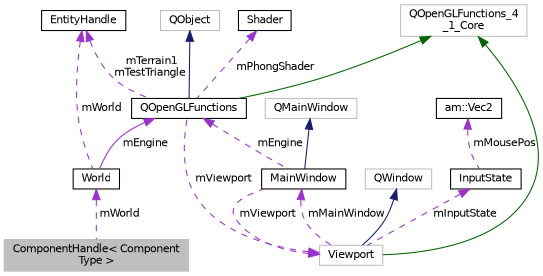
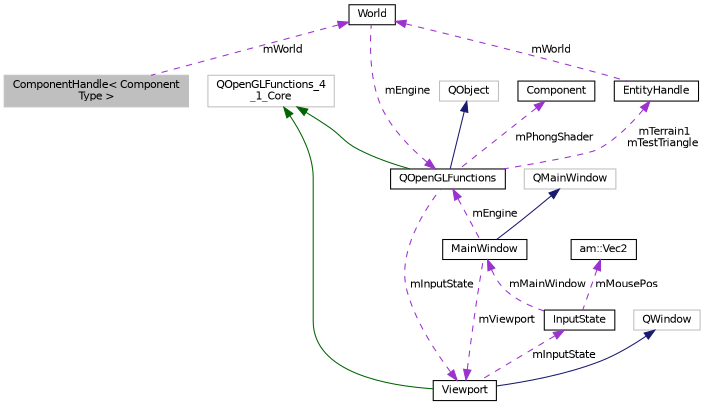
(265, 21) -> (556, 91)
(77, 106) -> (517, 51)
(117, 141) -> (379, 102)
(222, 179) -> (441, 285)
(309, 227) -> (513, 296)
(351, 255) -> (465, 391)
